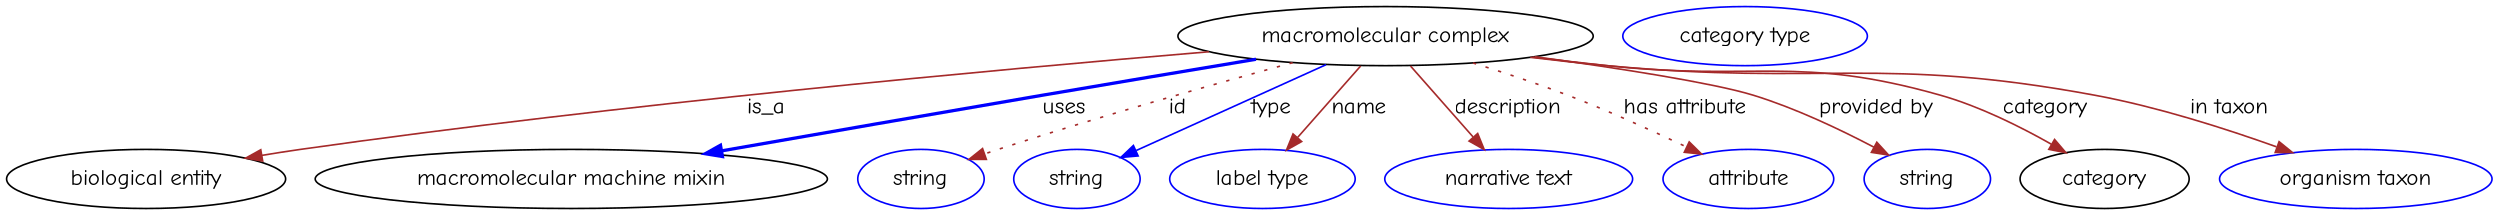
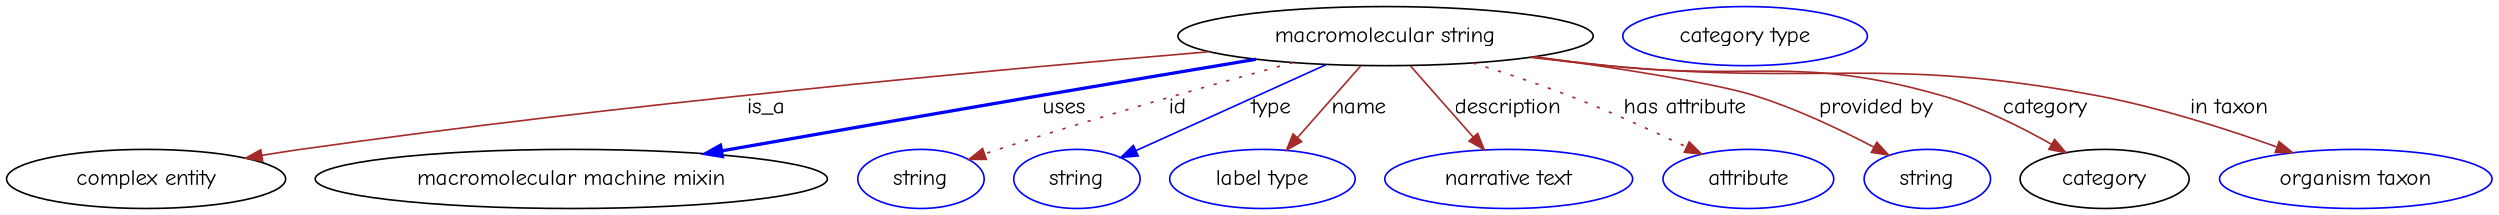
(1386, 36) -> (1386, 36)
(146, 179) -> (146, 179)
